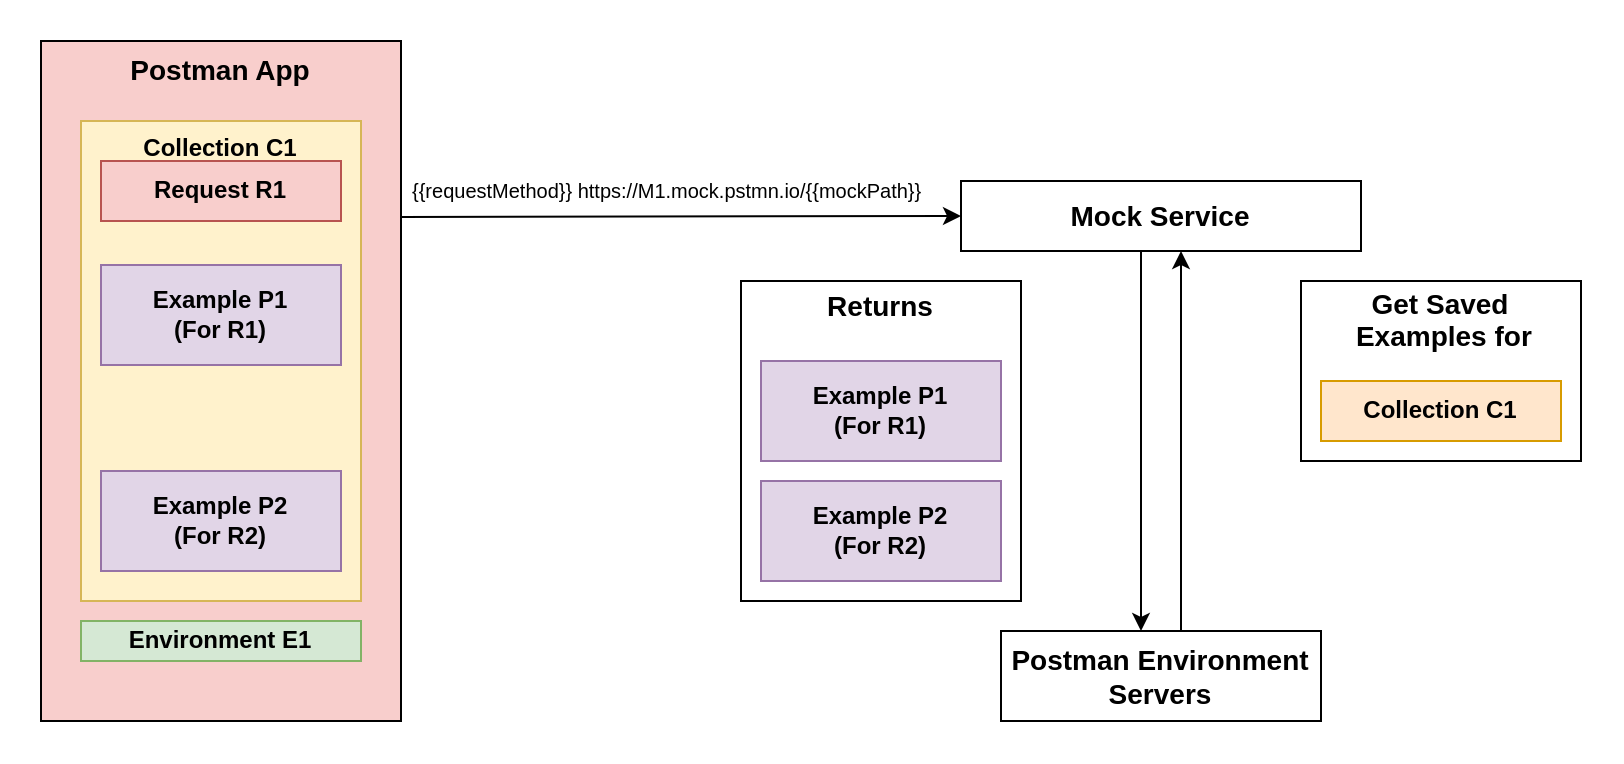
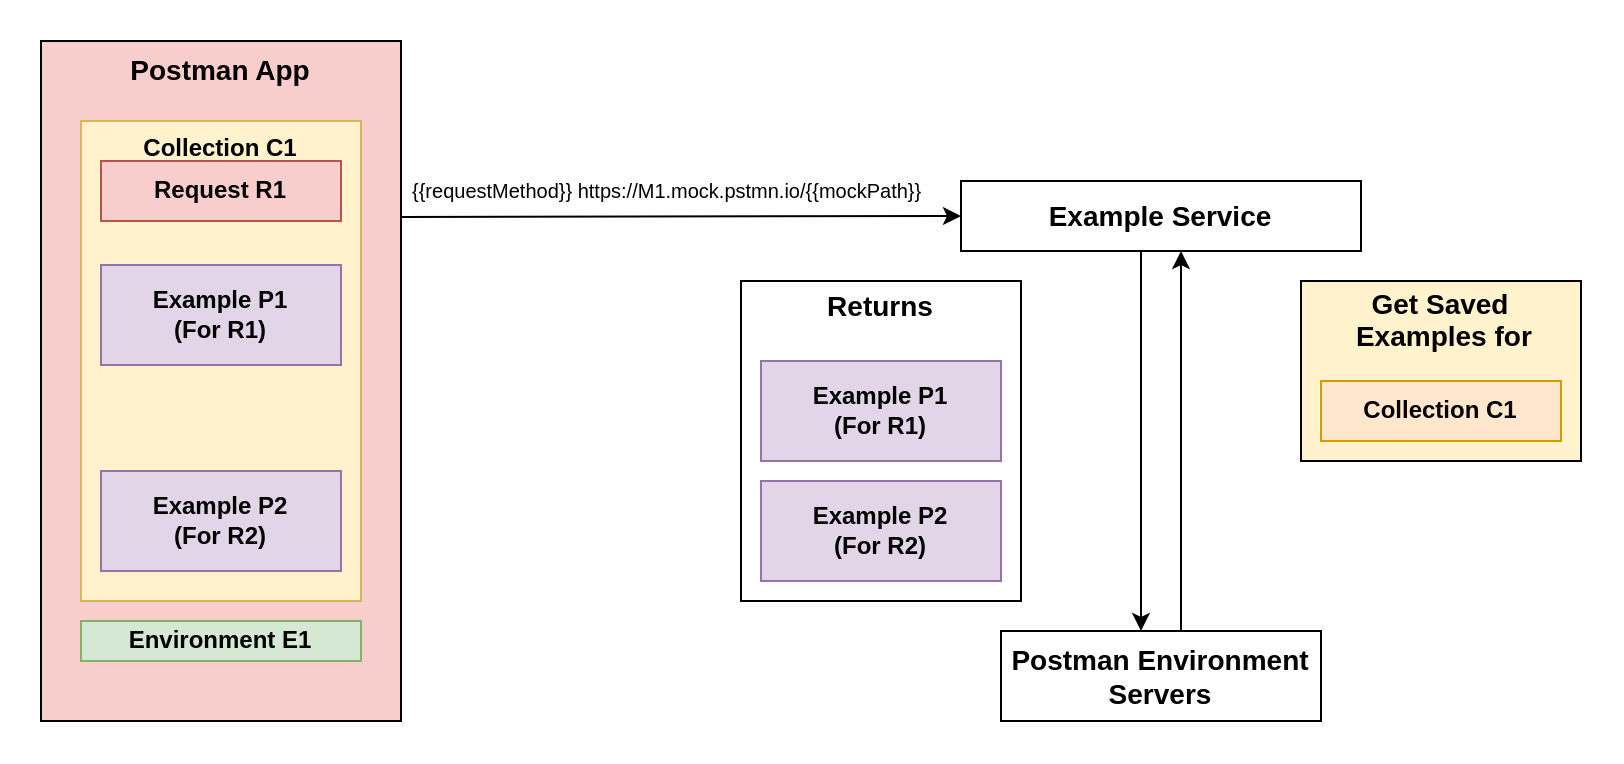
(1161, 217) -> (1161, 217)
(1441, 371) -> (1441, 371)
